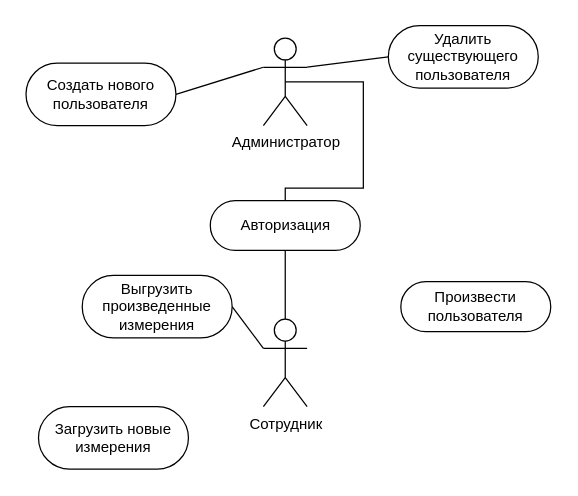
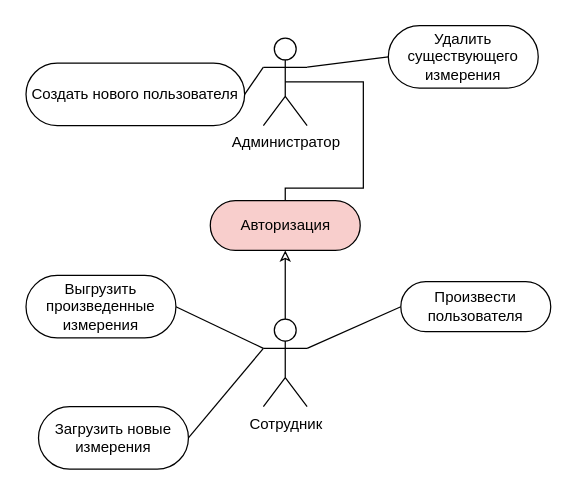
(463, 57) -> (463, 57)
(101, 94) -> (135, 94)
(285, 226) -> (285, 226)
(285, 256) -> (285, 260)
(157, 307) -> (101, 307)
none -> (354, 328)
none -> (225, 394)
